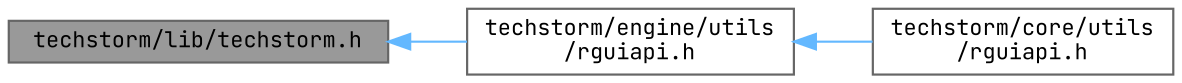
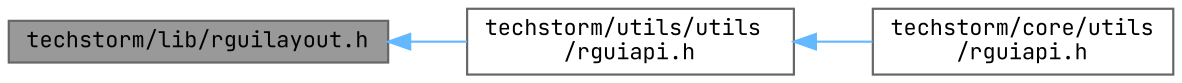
(198, 42) -> (198, 42)
(631, 42) -> (631, 42)
